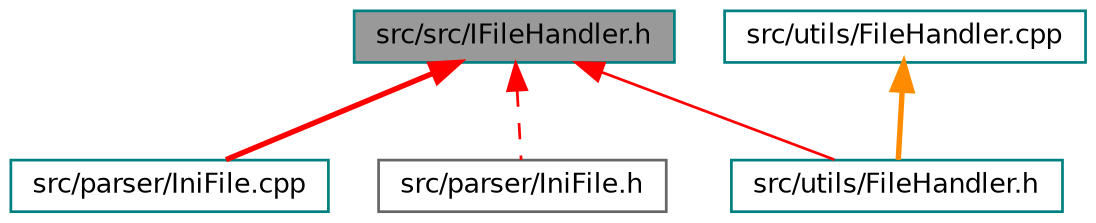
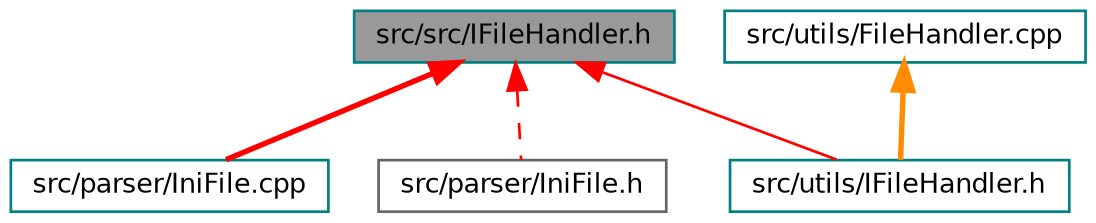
(897, 186) -> (900, 186)
